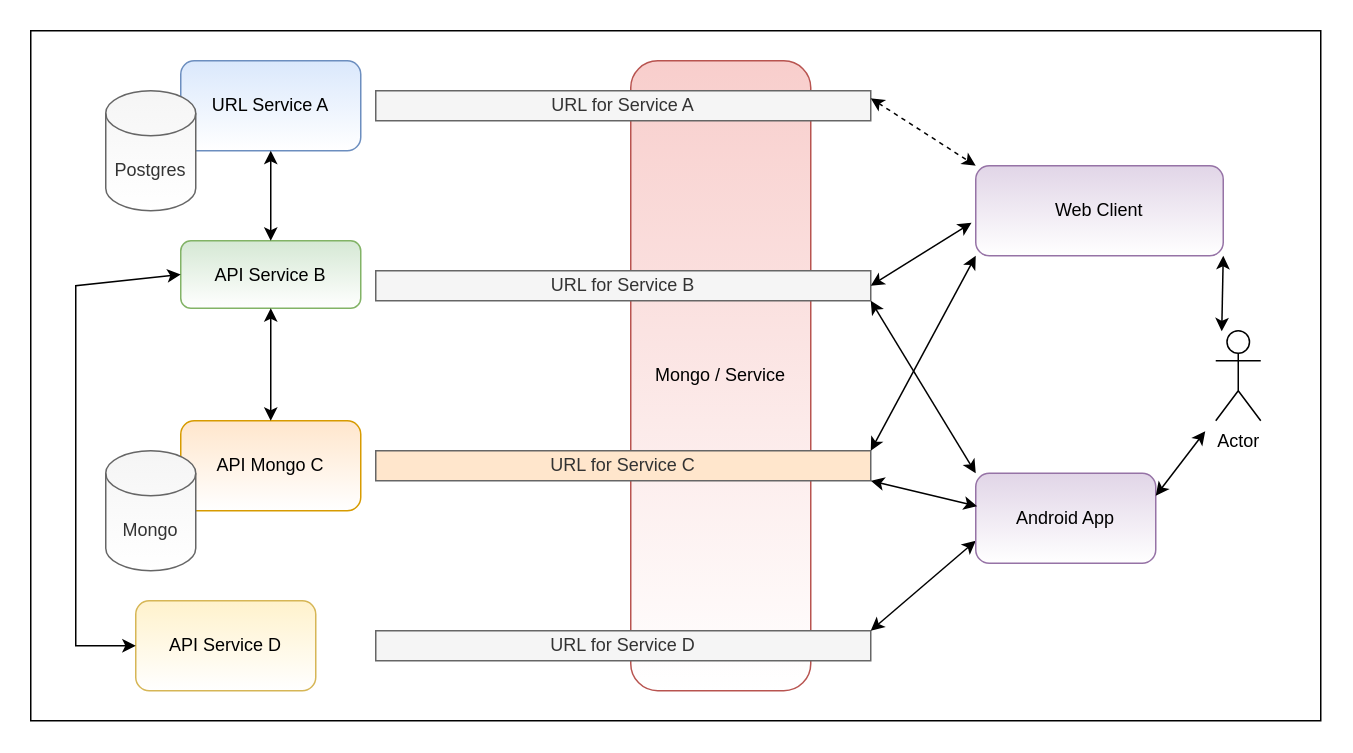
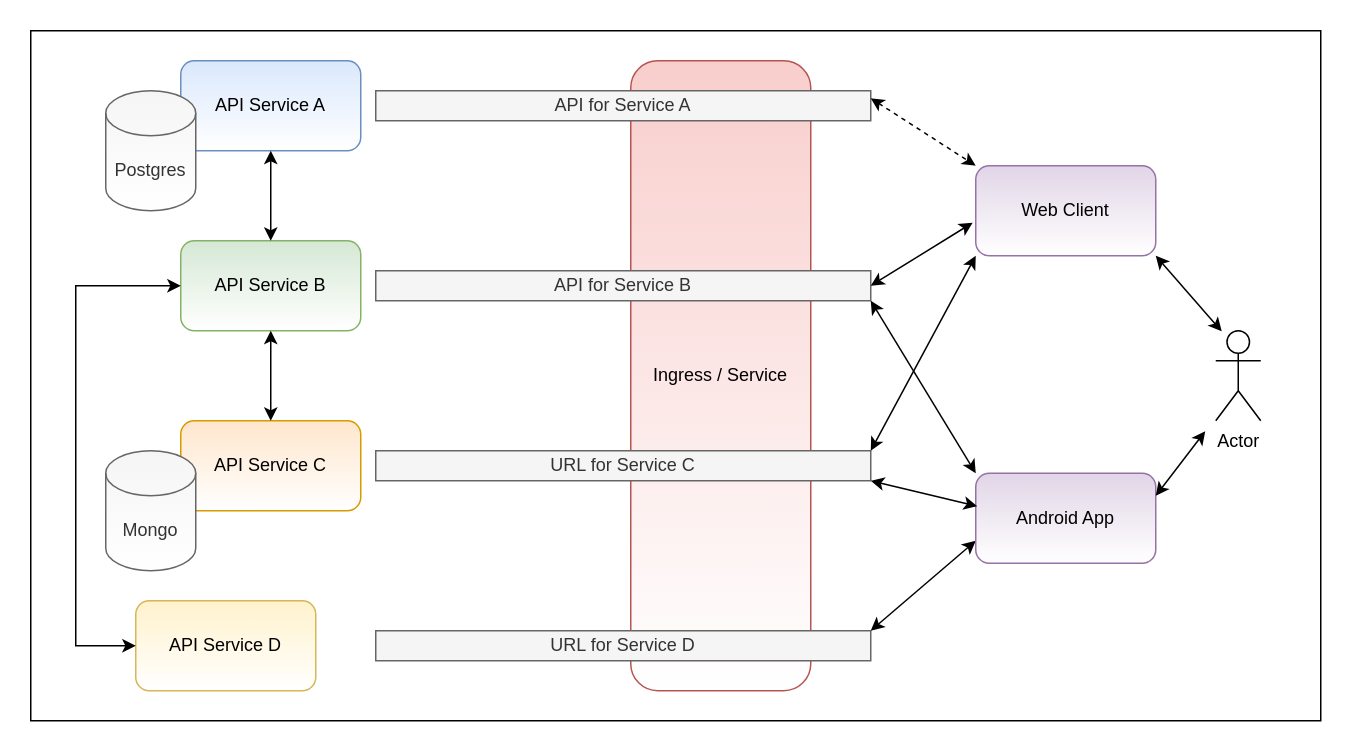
(271, 106) -> (271, 106)
(623, 106) -> (623, 106)
(1100, 211) -> (1066, 211)
(271, 275) -> (271, 286)
(623, 286) -> (623, 286)
(721, 376) -> (721, 376)
(271, 466) -> (271, 466)
(623, 466) -> (623, 466)
